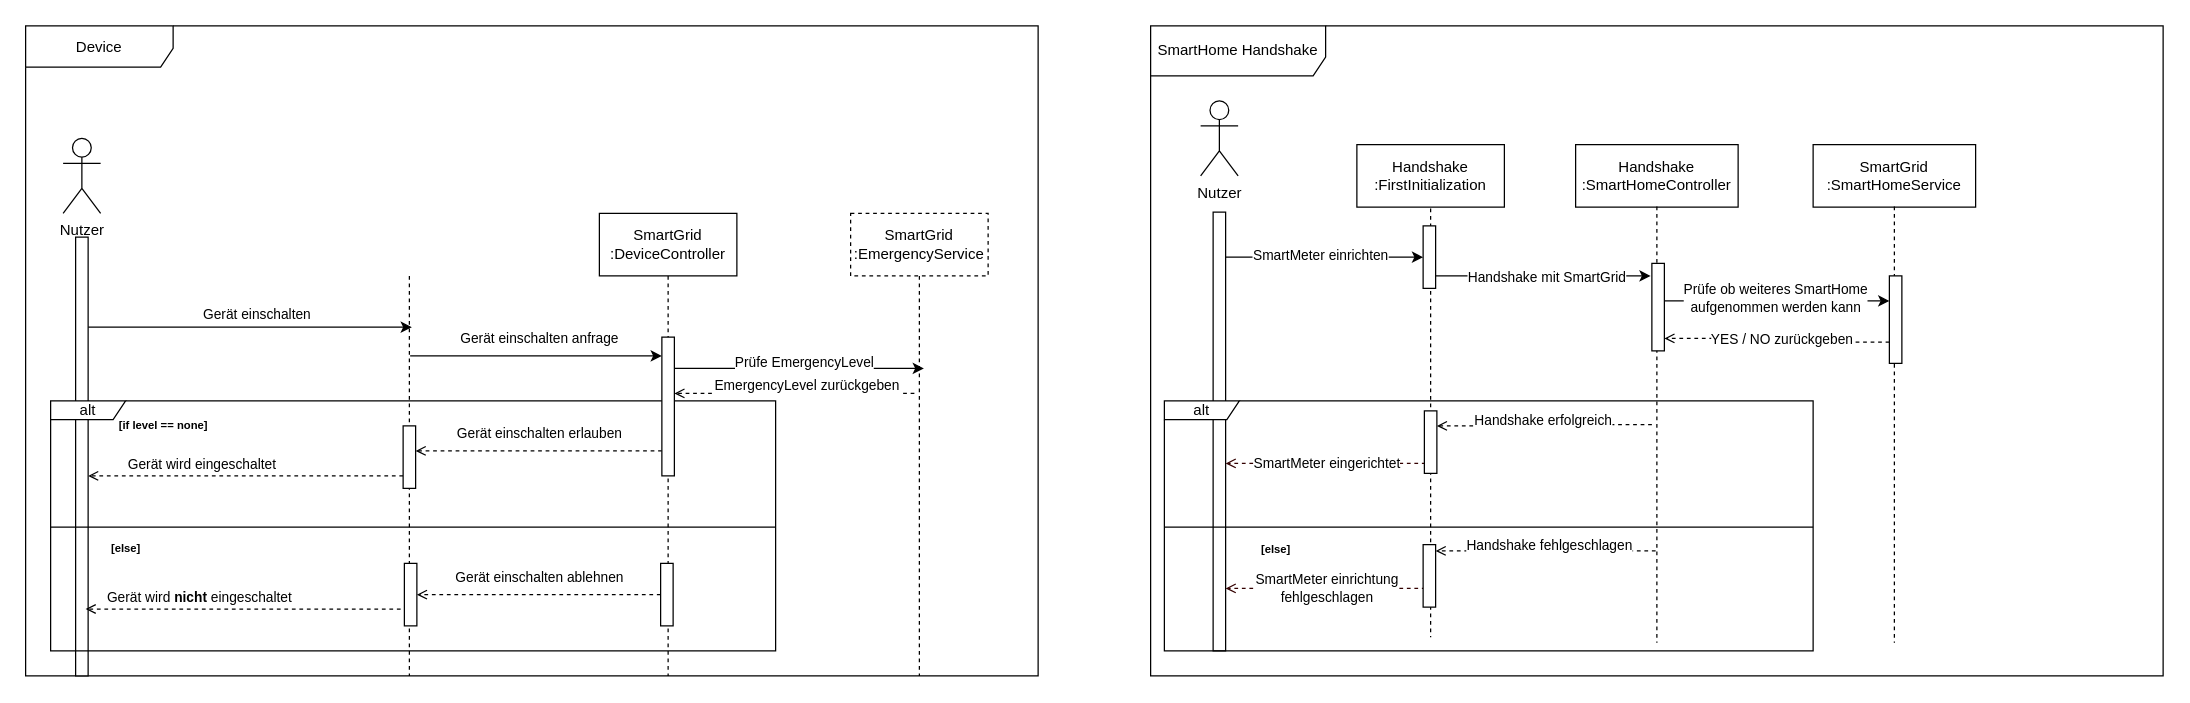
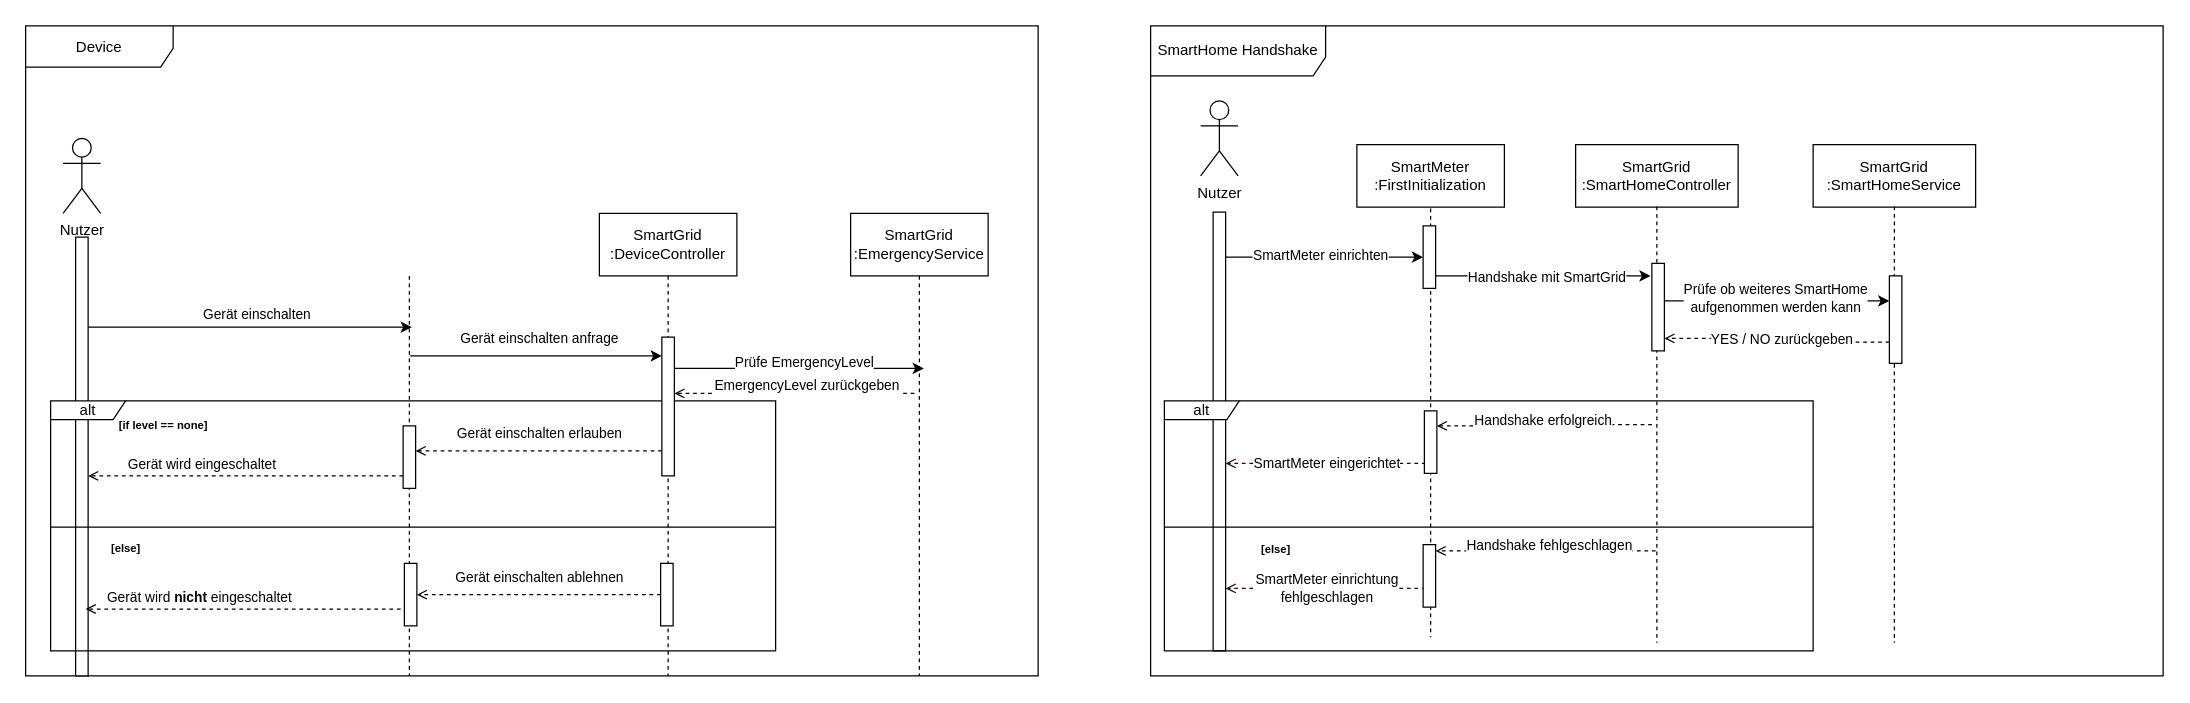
(1431, 176) -> (1431, 176)
(1657, 176) -> (1657, 176)
(919, 244) -> (919, 244)
